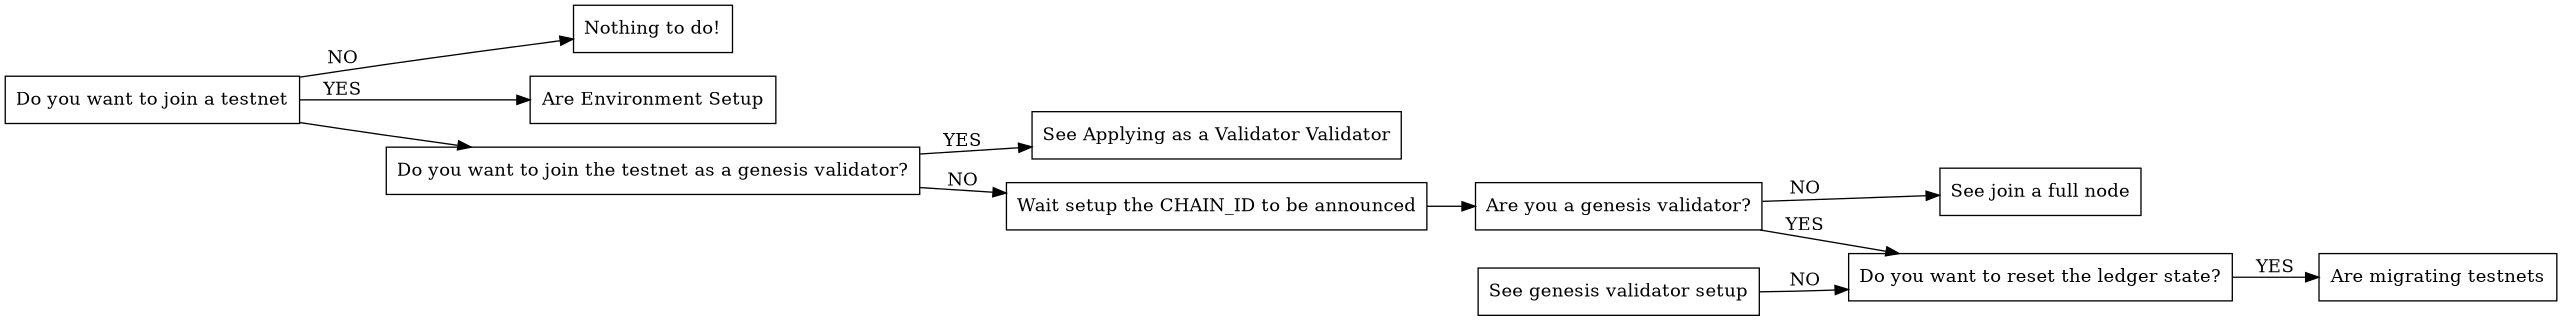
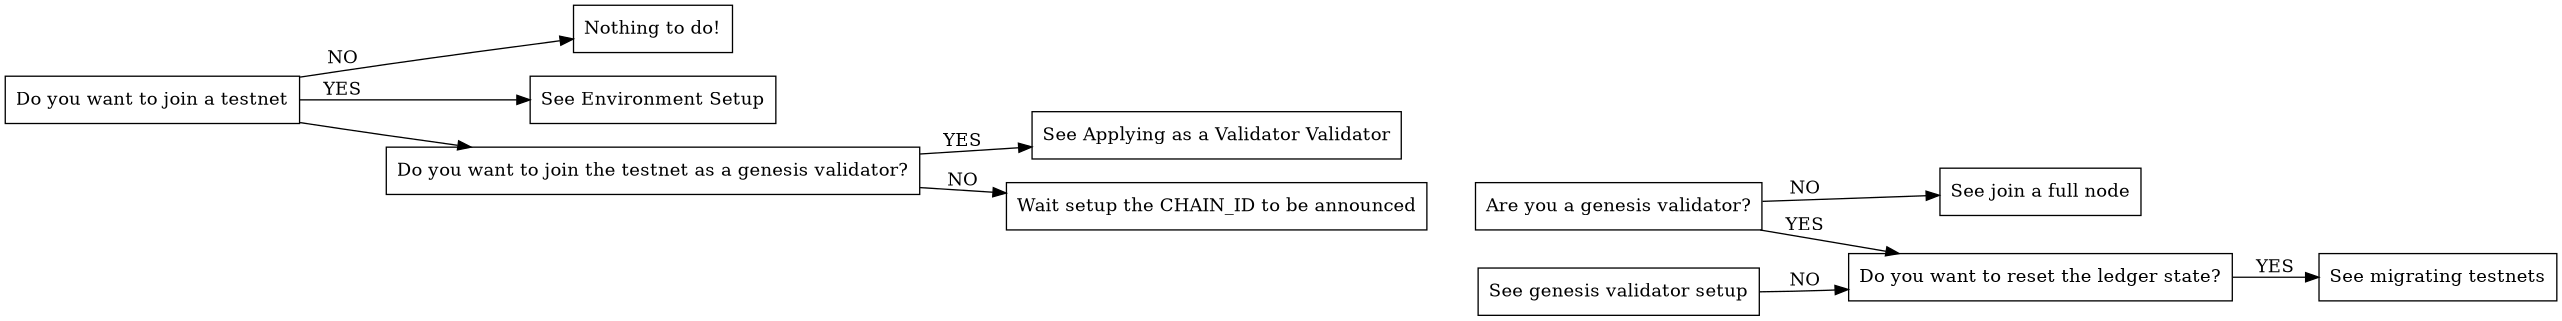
(653, 100) -> (653, 100)
(1444, 206) -> none
(2438, 277) -> (2438, 277)
